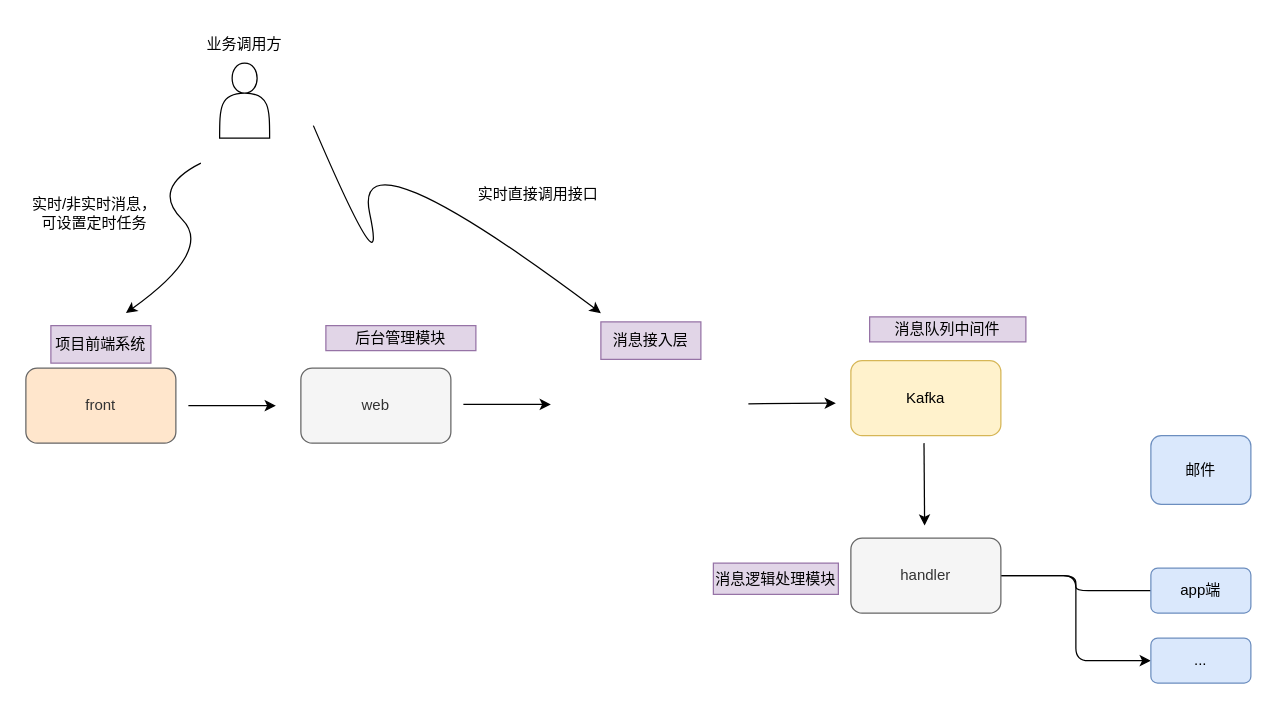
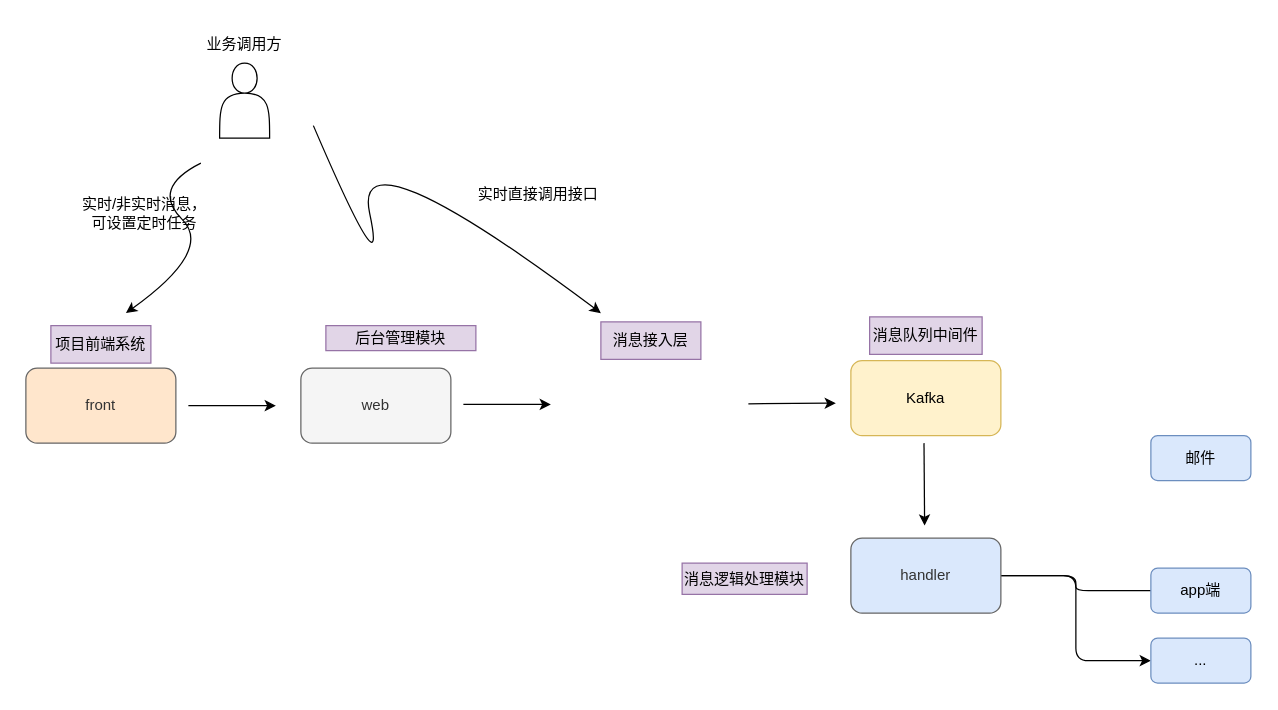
(94, 213) -> (144, 213)
(948, 329) -> (926, 336)
(1201, 470) -> (1201, 458)
(926, 576) -> (926, 576)
(776, 579) -> (744, 579)
